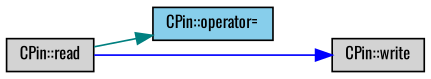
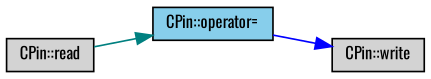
(205, 55) -> (294, 39)
